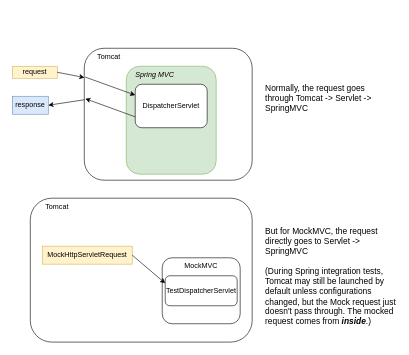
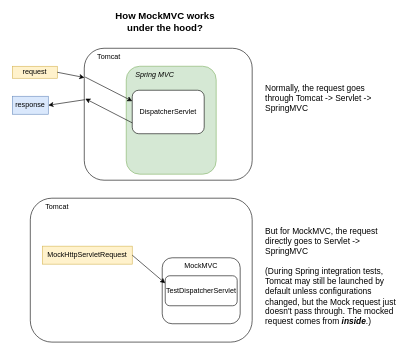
none -> (165, 21)
(171, 106) -> (168, 112)
